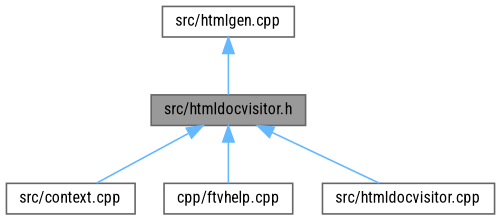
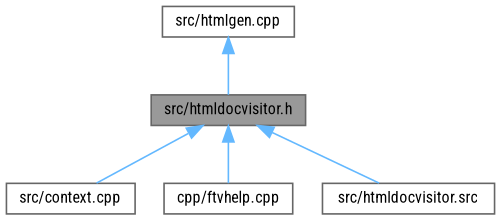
(409, 199) -> (409, 199)
